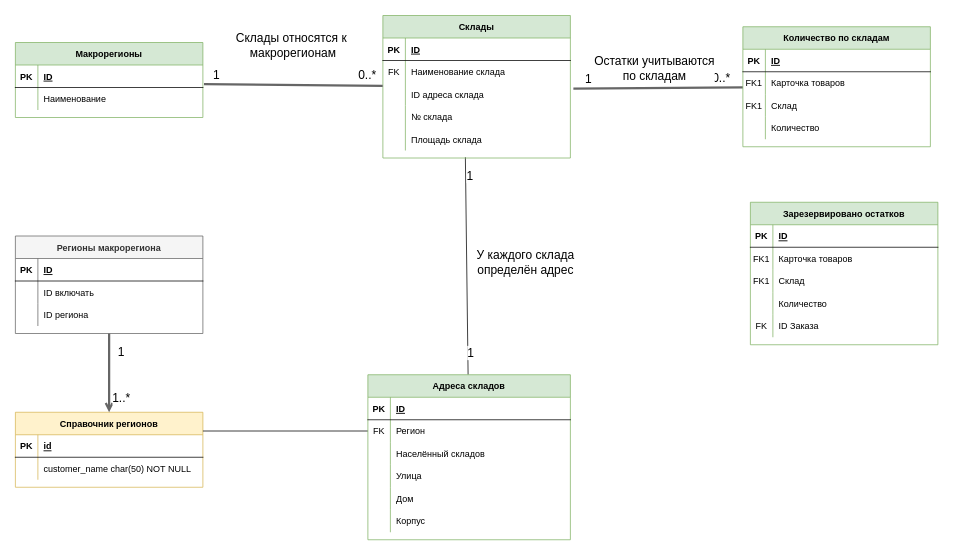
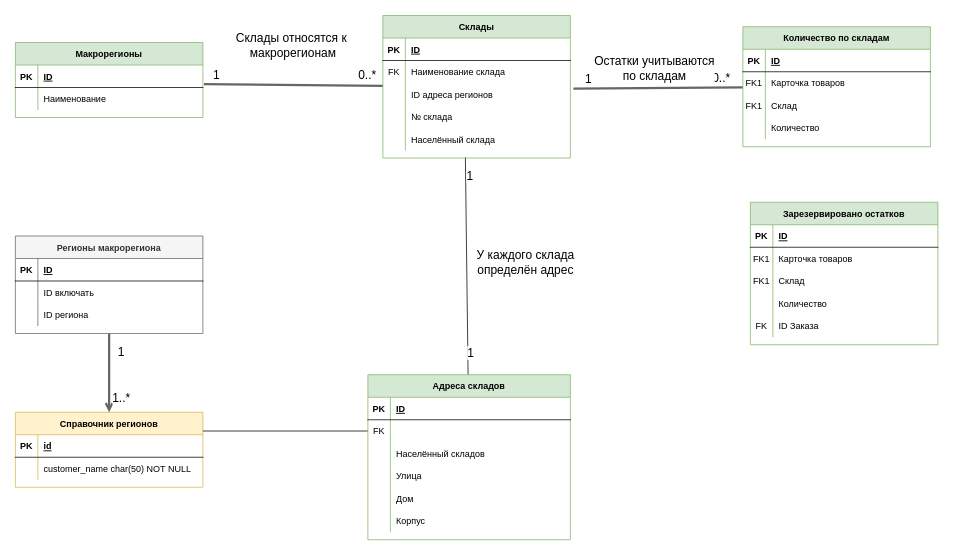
(449, 95) -> (454, 95)
(445, 140) -> (453, 140)
(480, 431) -> none
